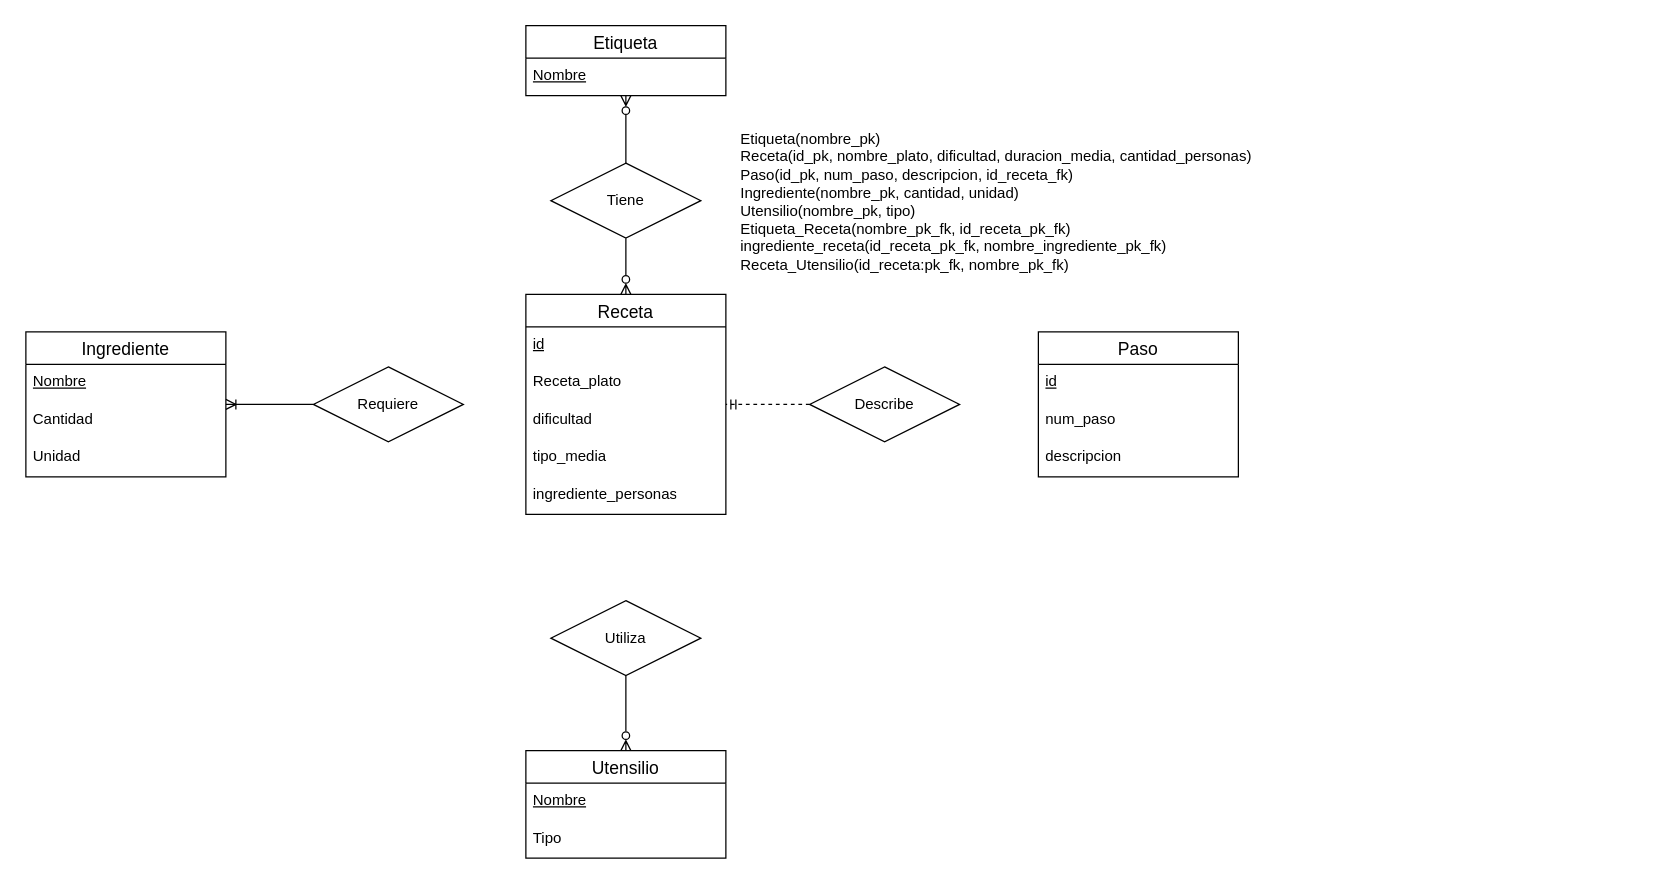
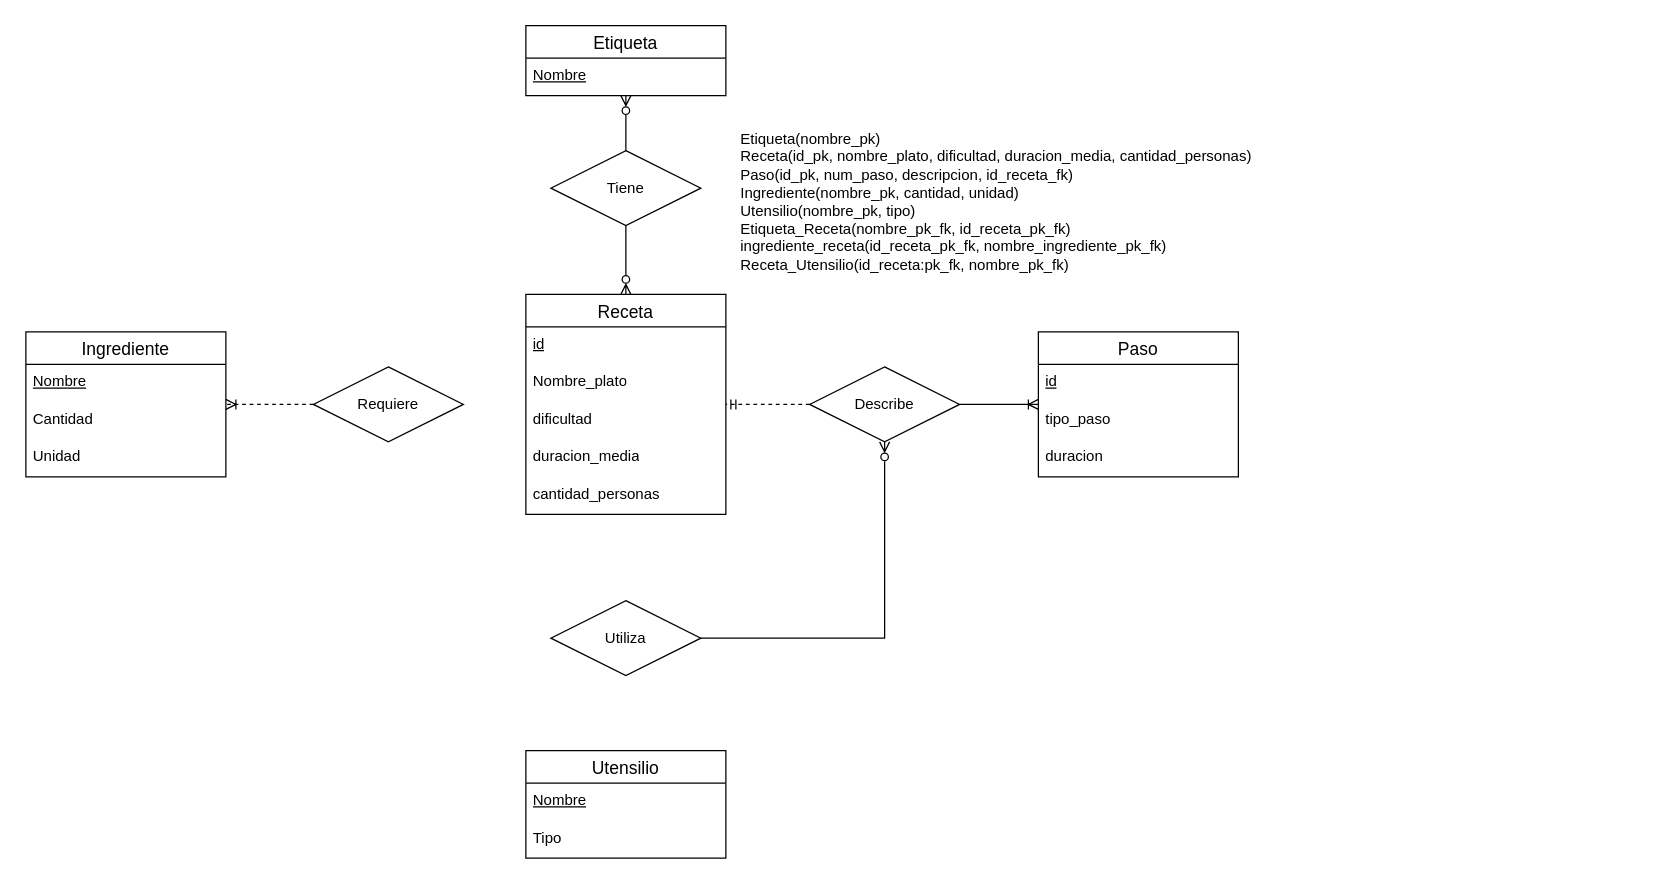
(626, 201) -> (626, 188)
(582, 382) -> (582, 382)
(270, 404) -> (270, 404)
none -> (998, 404)
(1079, 420) -> (1081, 420)
(571, 457) -> (588, 457)
(1088, 457) -> (1077, 457)
(613, 495) -> (603, 495)
(626, 703) -> (880, 638)
